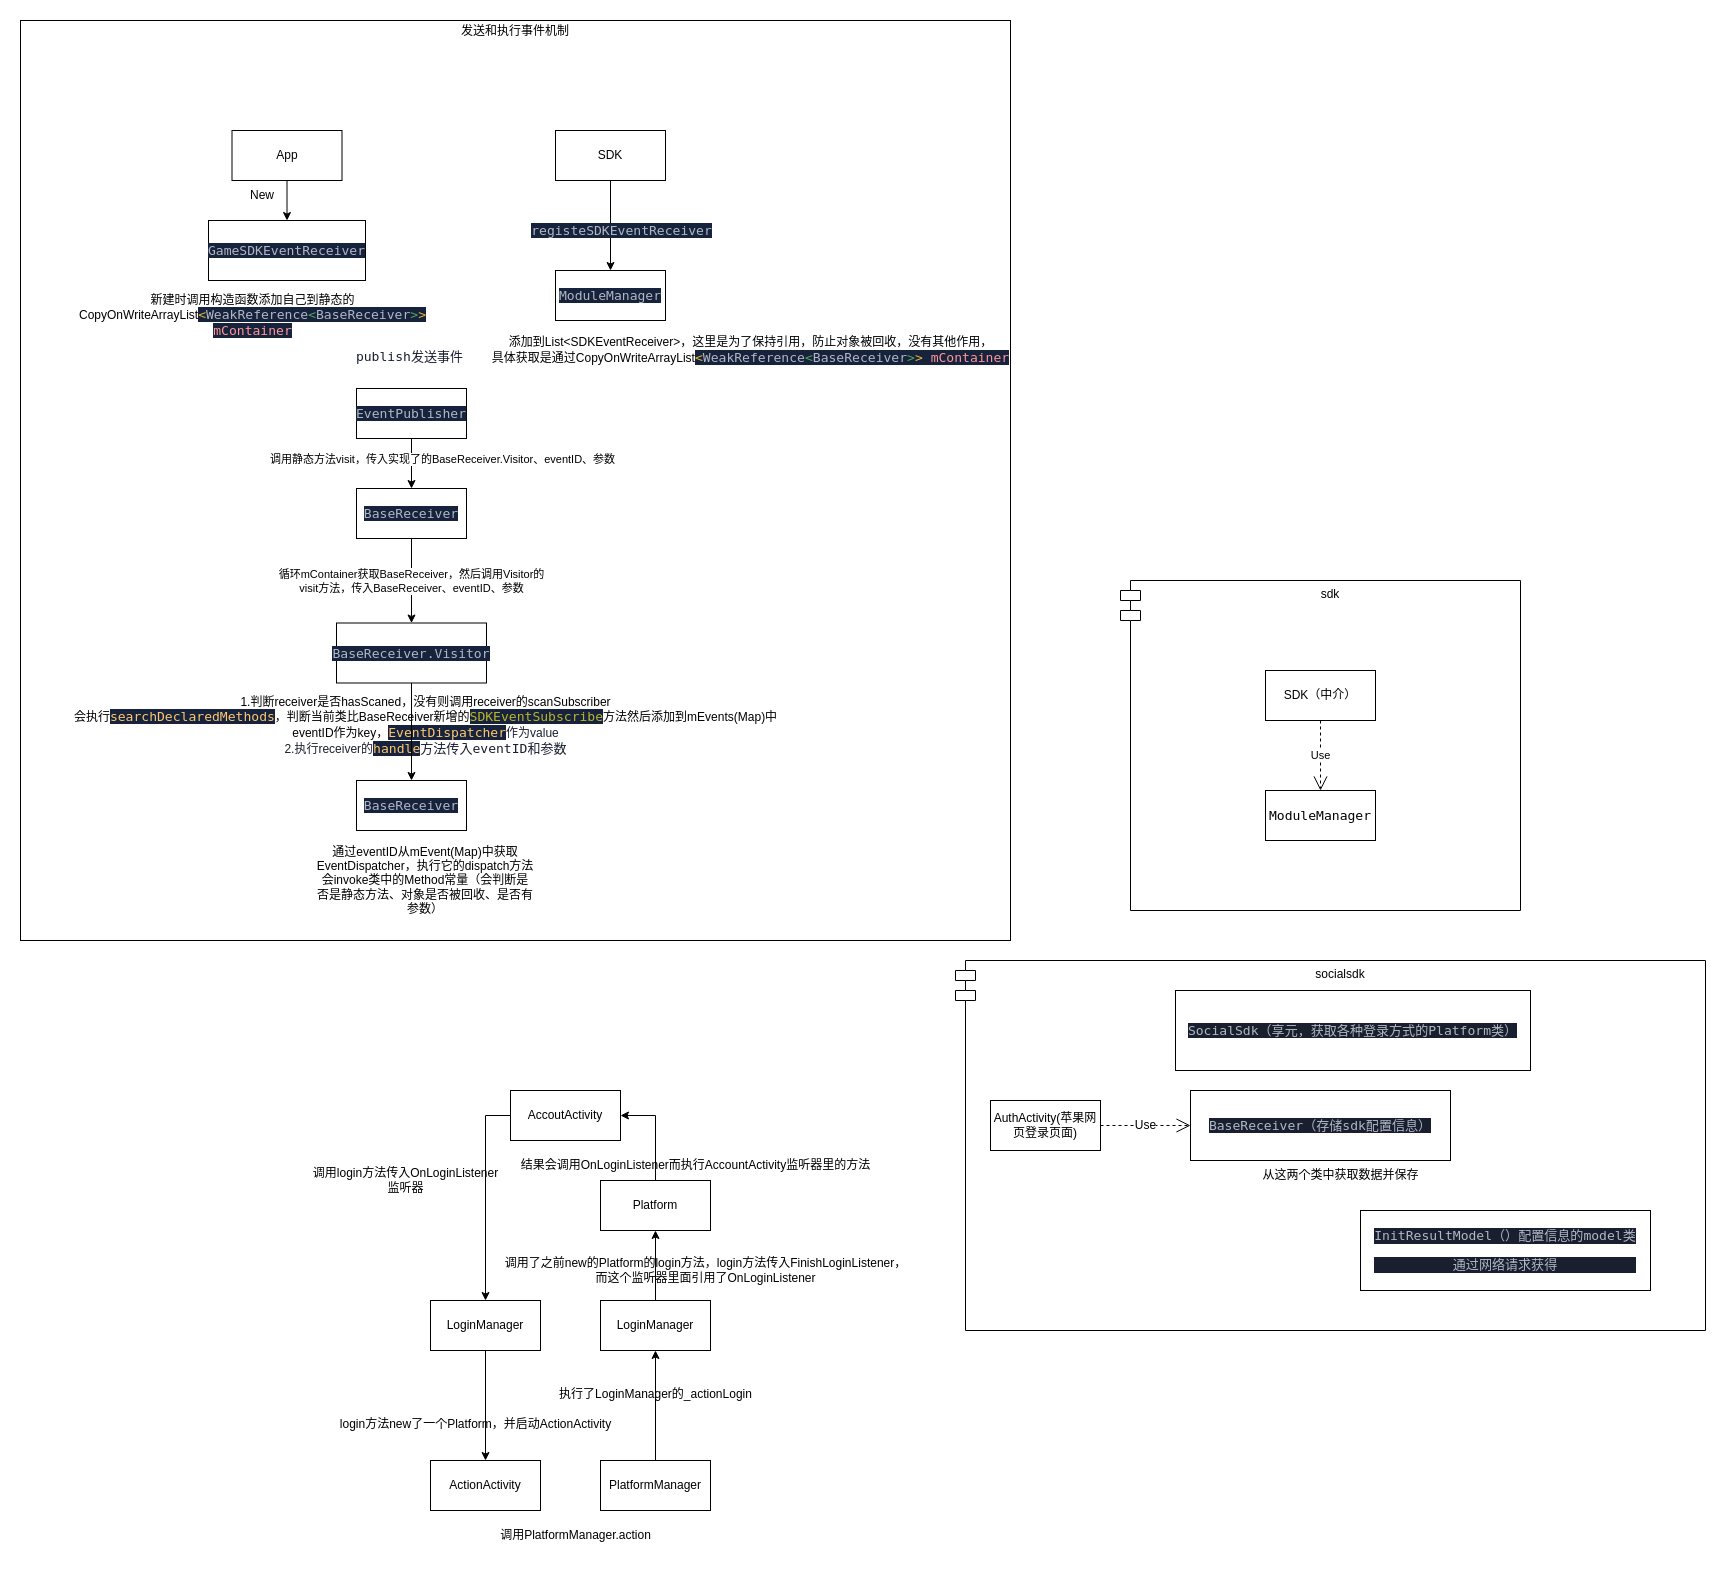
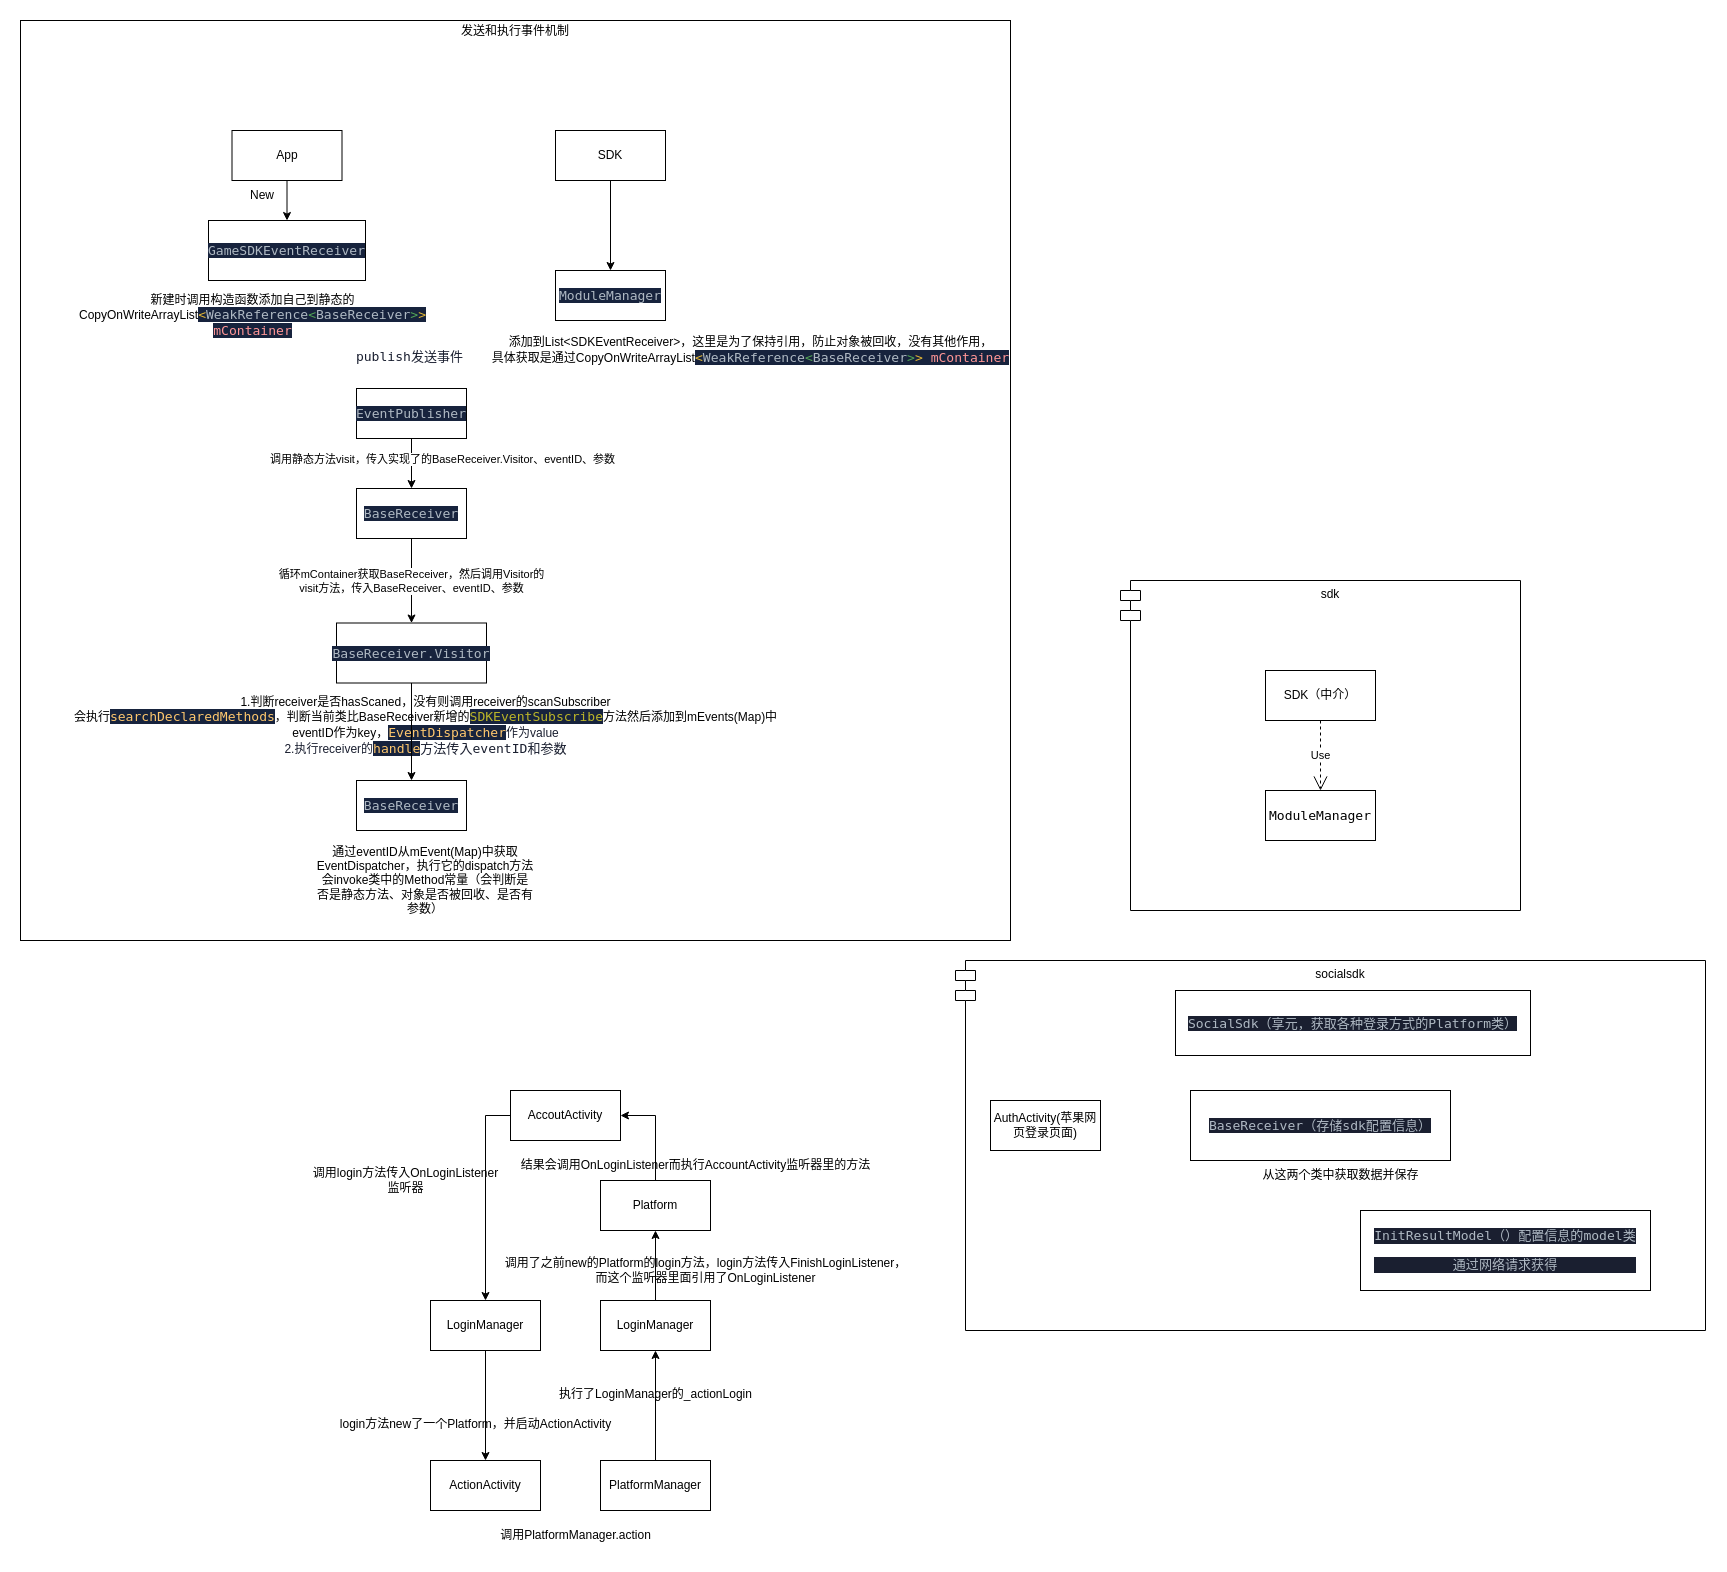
(622, 231) -> none
(1353, 1031) -> (1353, 1023)
(1144, 1126) -> none
